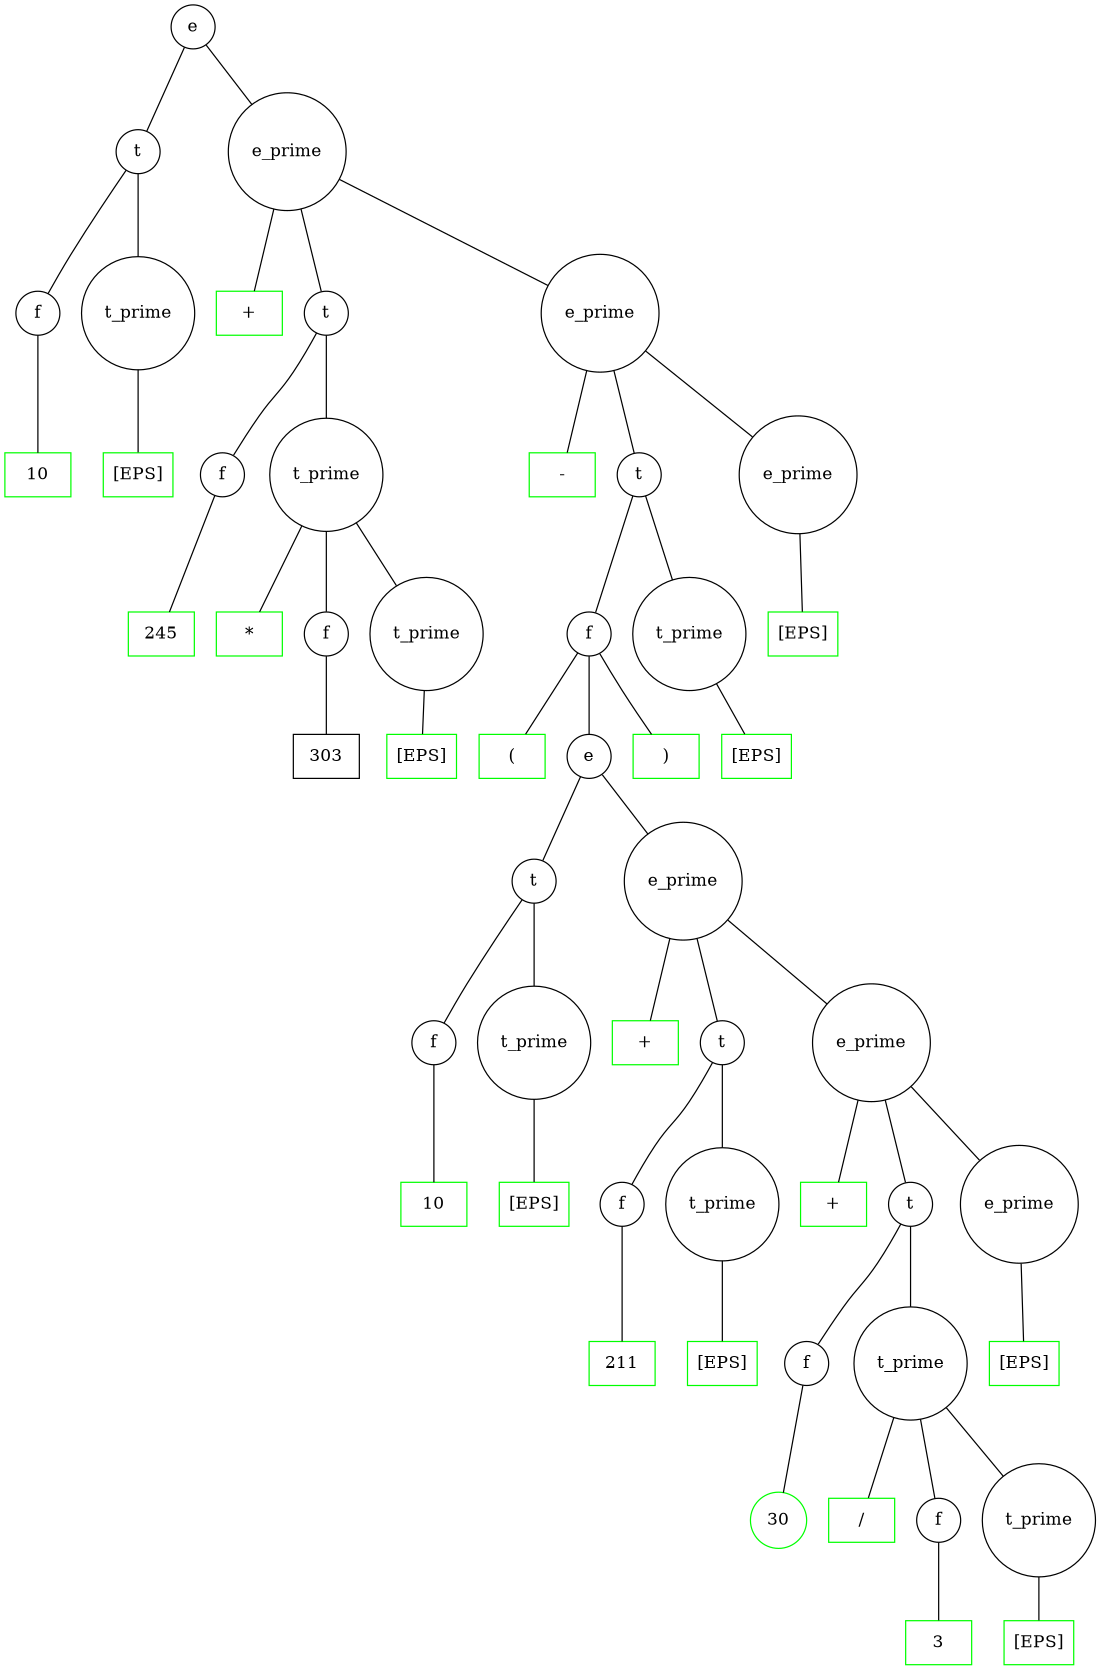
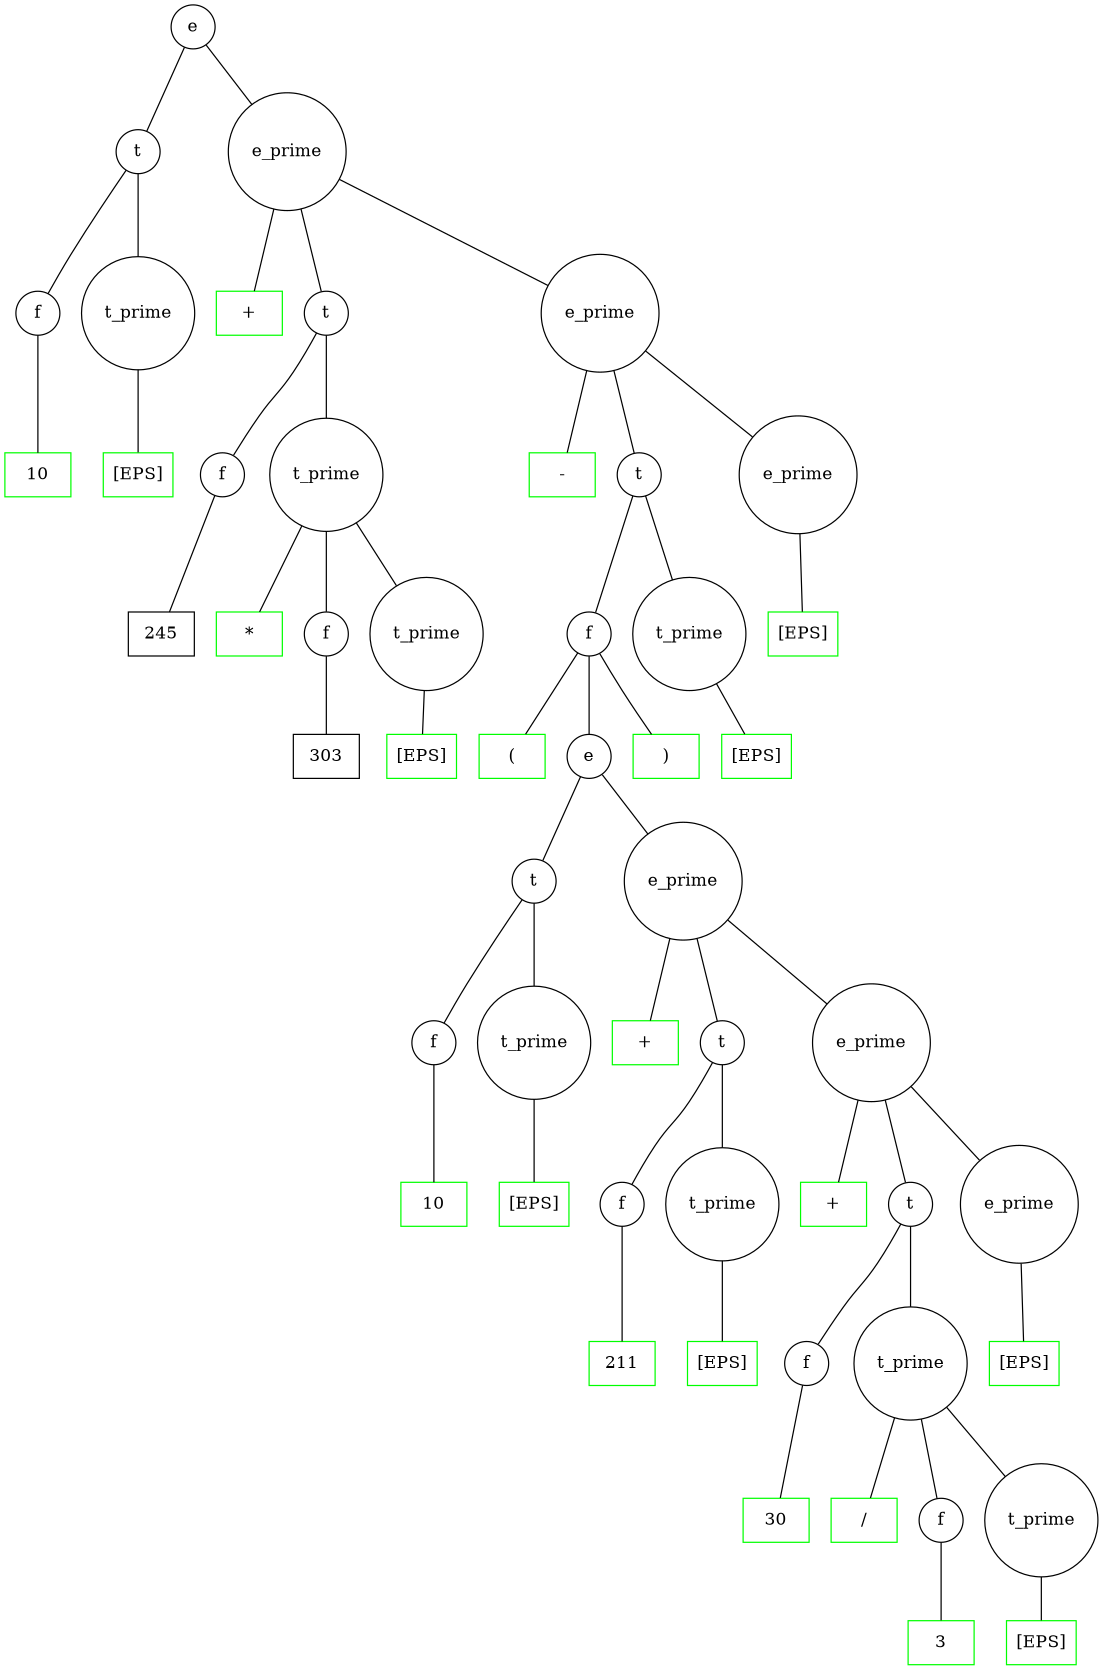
(161, 634) -> (161, 634)
(779, 1520) -> (776, 1520)
